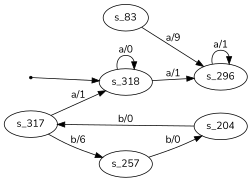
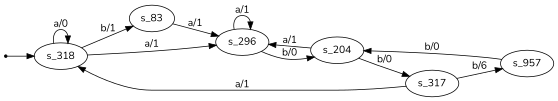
none -> (104, 38)
(173, 38) -> (195, 23)
none -> (294, 47)
none -> (284, 59)
(126, 164) -> (527, 64)
